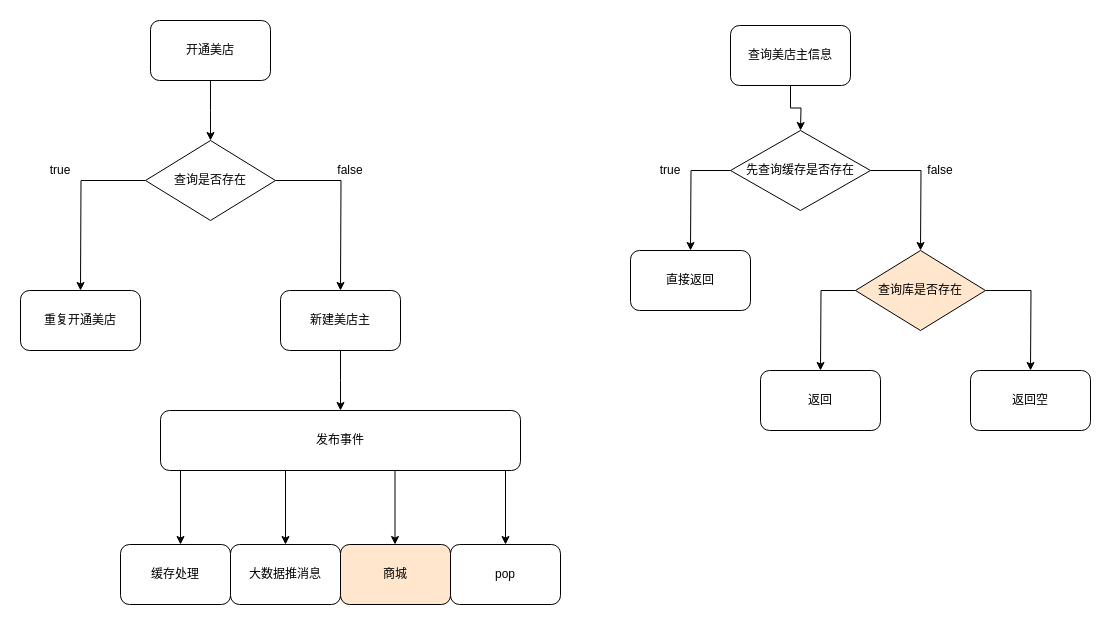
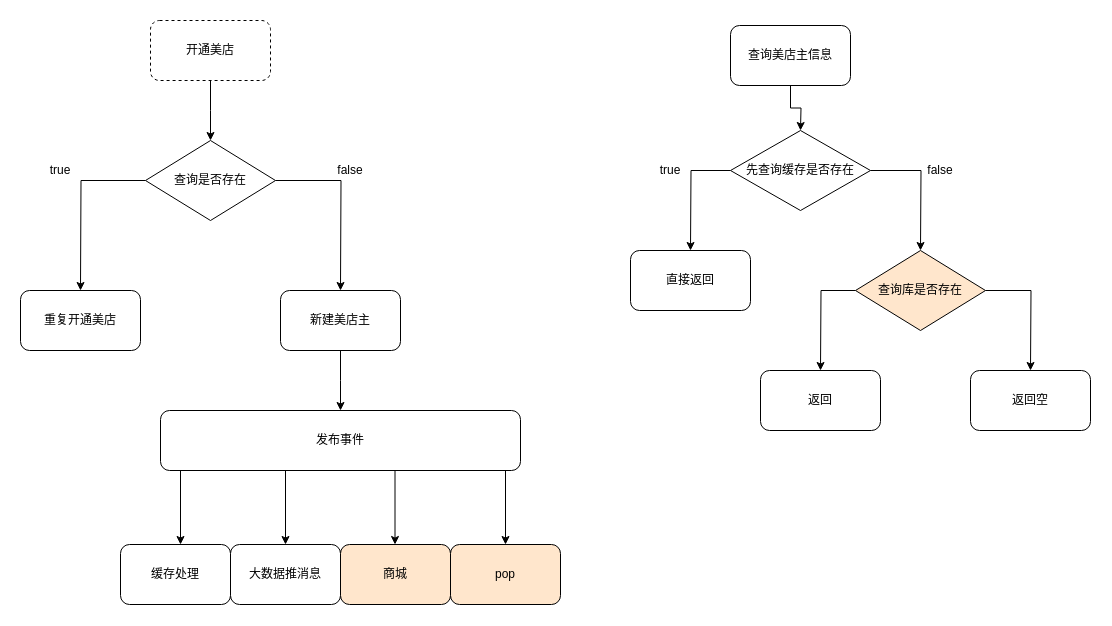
(211, 51) -> (211, 51)
(506, 575) -> (506, 575)
